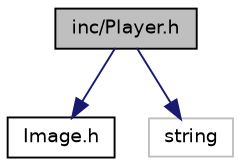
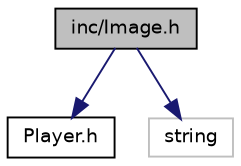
(126, 29) -> (126, 29)
(61, 138) -> (61, 138)
